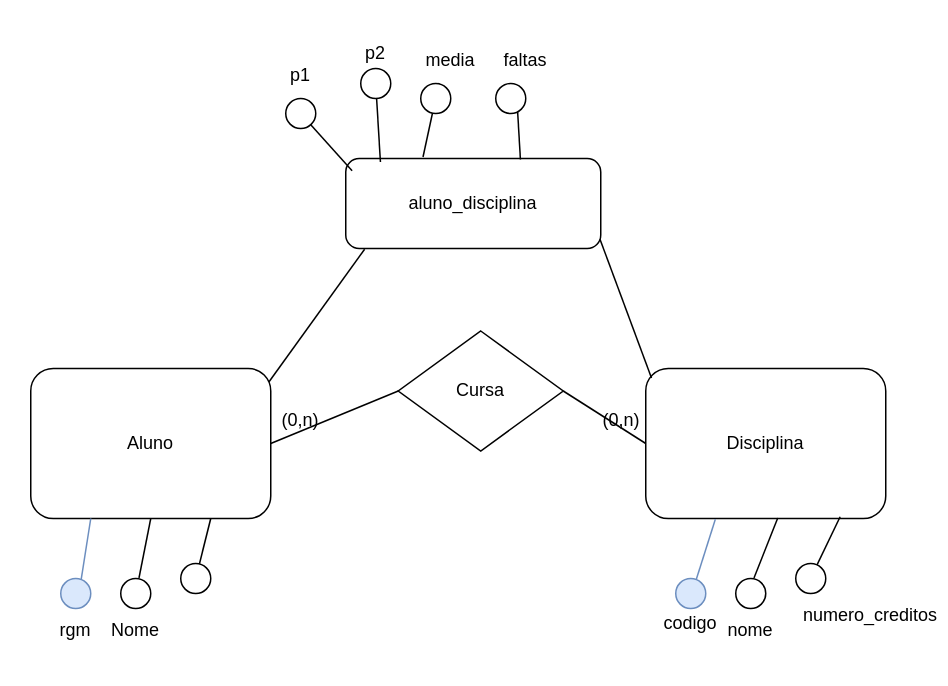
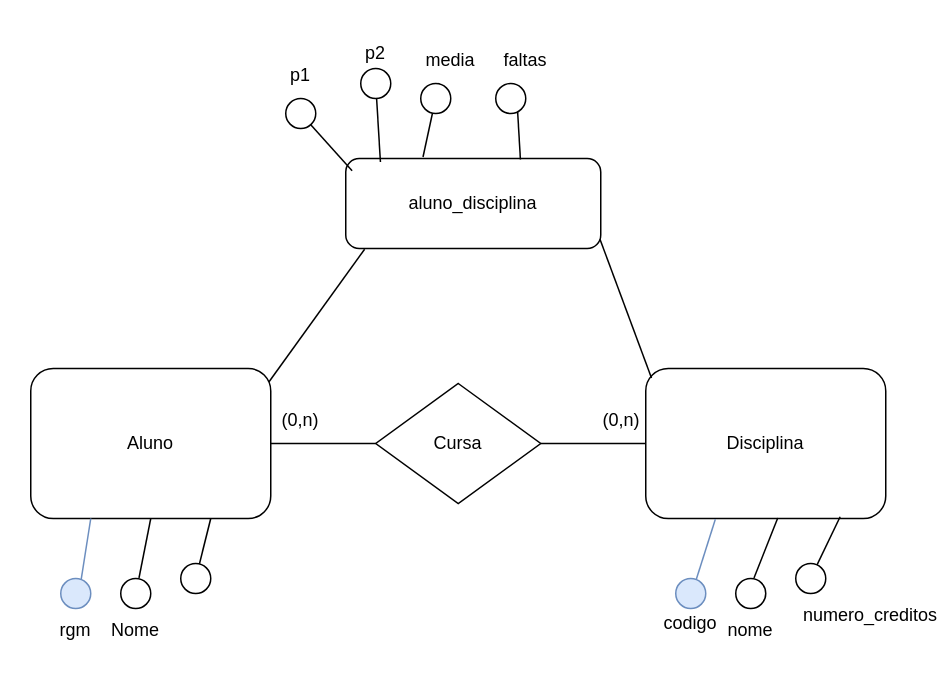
(481, 391) -> (458, 443)
